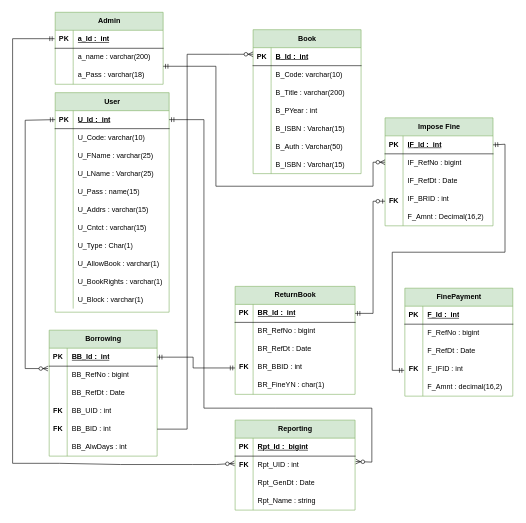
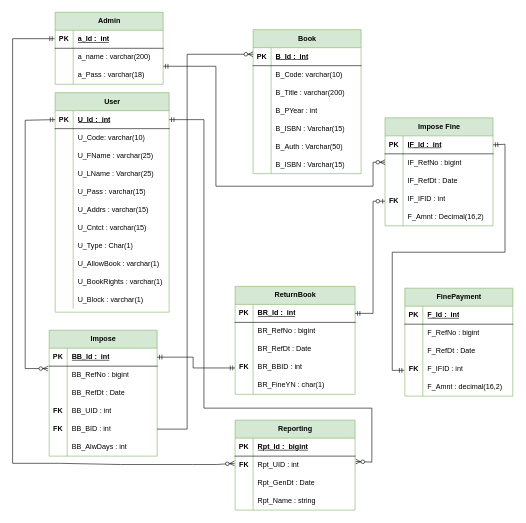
(109, 192) -> (115, 192)
(430, 199) -> (430, 199)
(103, 339) -> (103, 339)
